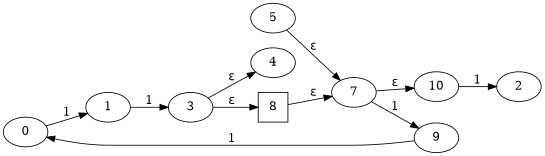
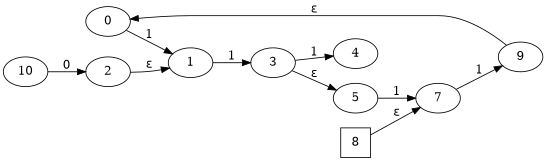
(314, 47) -> (397, 92)
none -> (146, 72)
(232, 77) -> (314, 52)
(478, 80) -> (67, 66)
(391, 90) -> none
(231, 107) -> (310, 79)
(232, 139) -> (314, 9)
